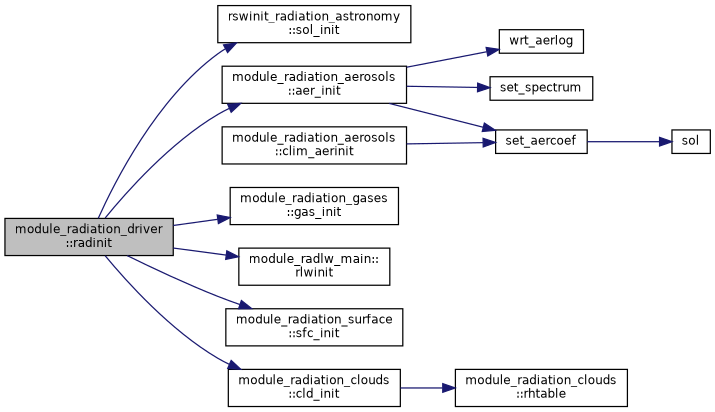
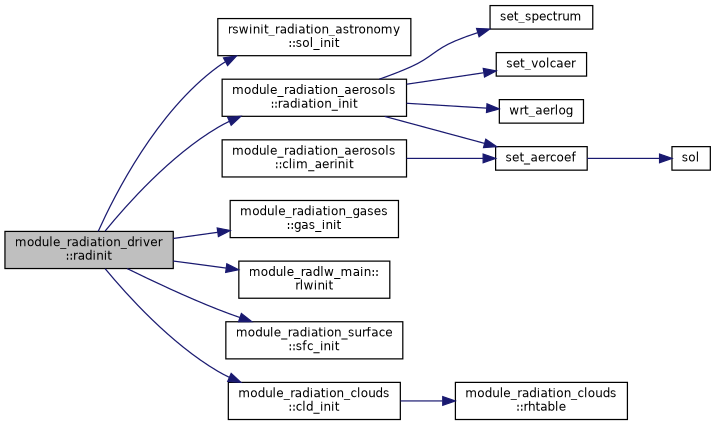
none -> (541, 64)
(314, 85) -> (314, 98)
